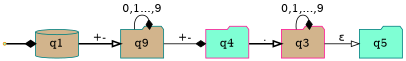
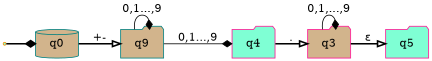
(185, 38) -> (198, 38)
(57, 44) -> (57, 44)
(338, 44) -> (364, 44)
(381, 44) -> (407, 44)
